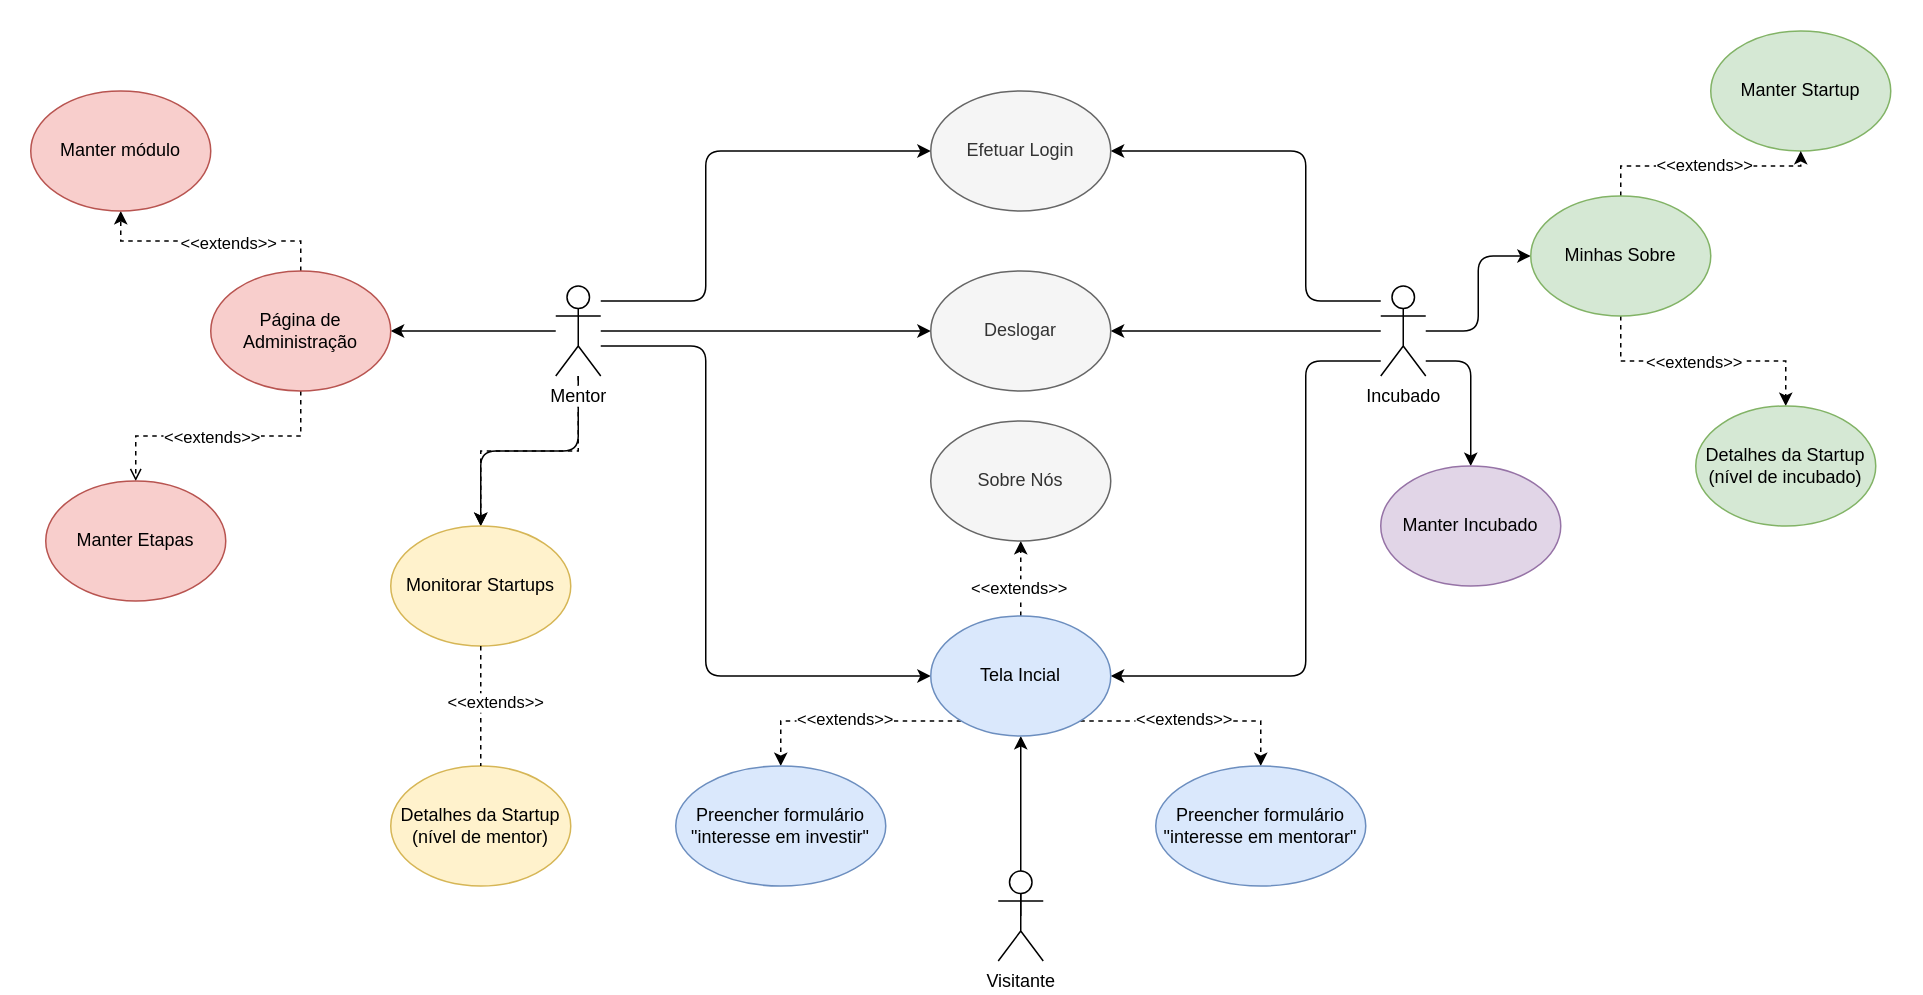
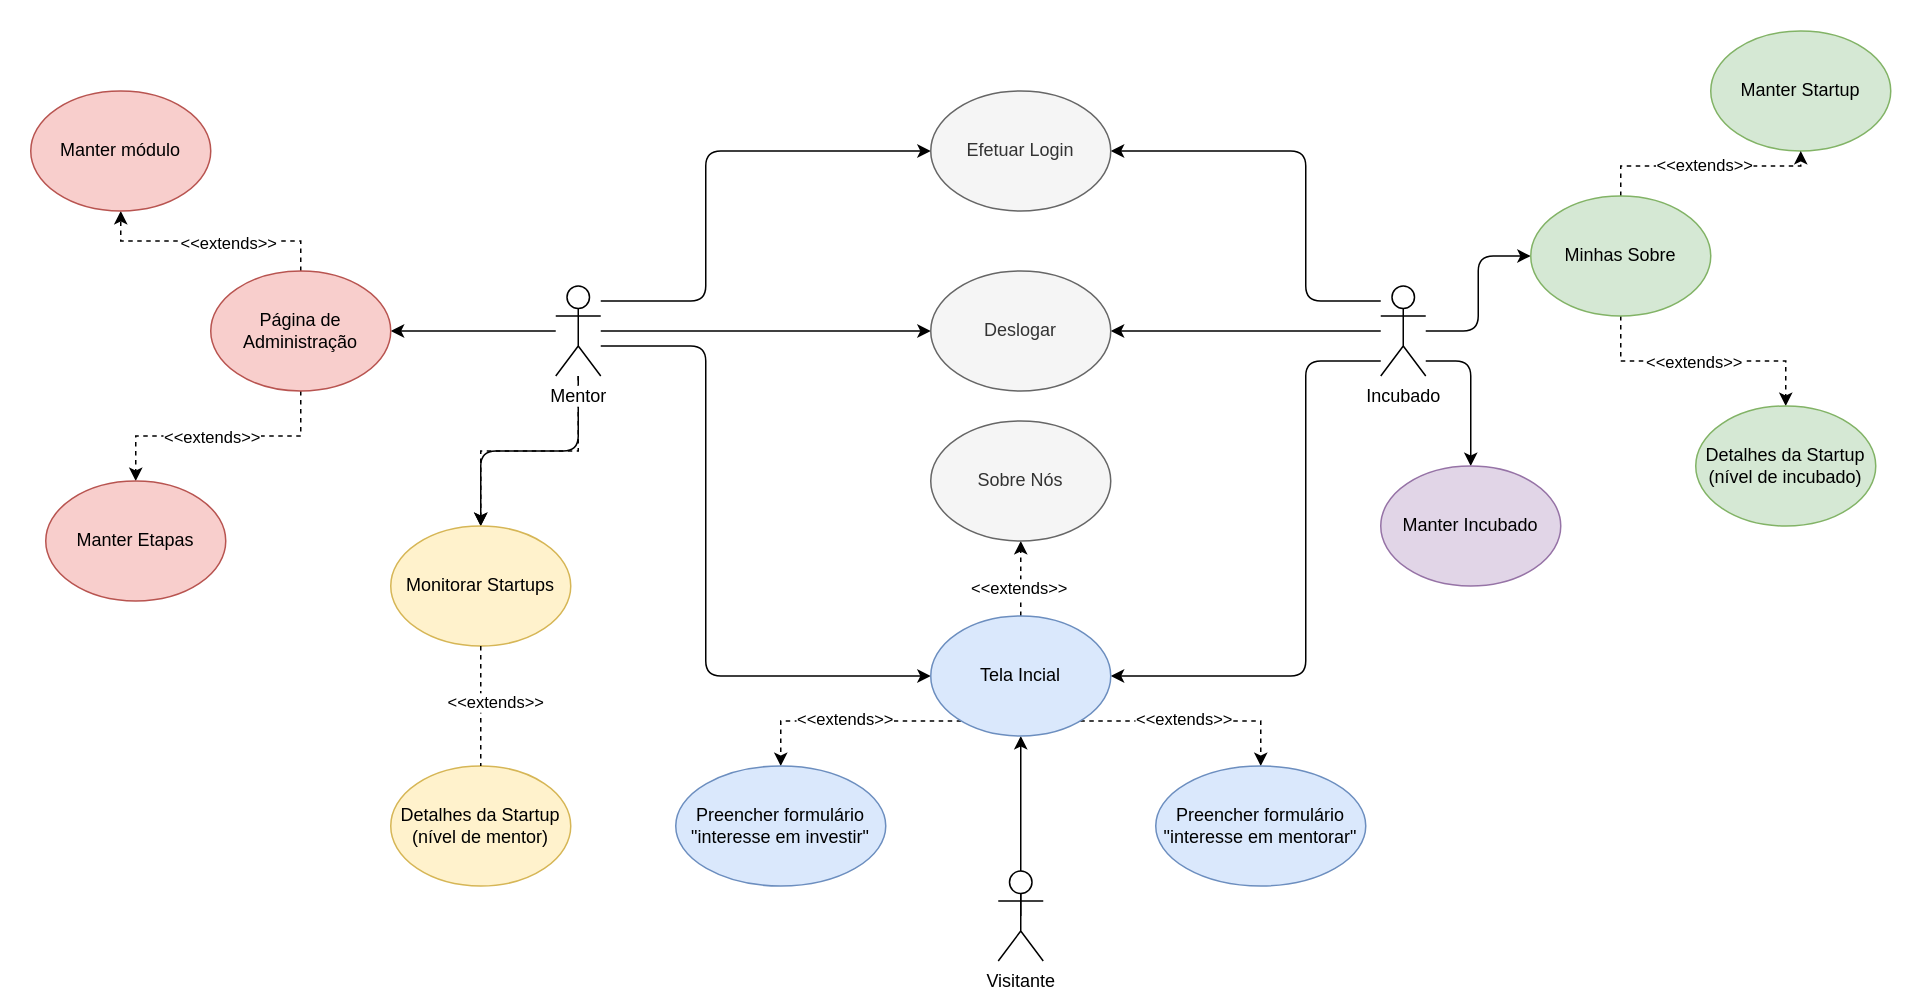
(136, 472) -> (136, 469)
